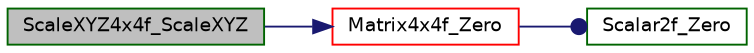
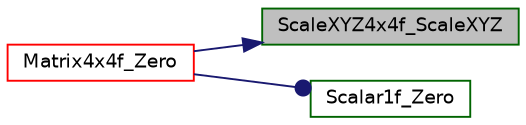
(289, 27) -> (219, 48)
(667, 27) -> (390, 99)
